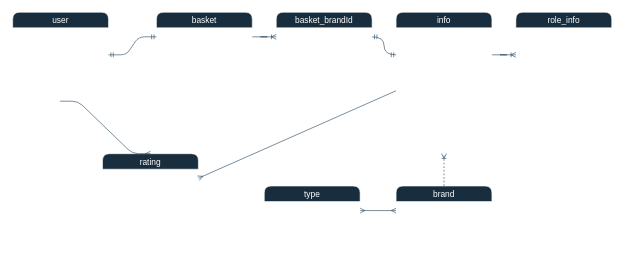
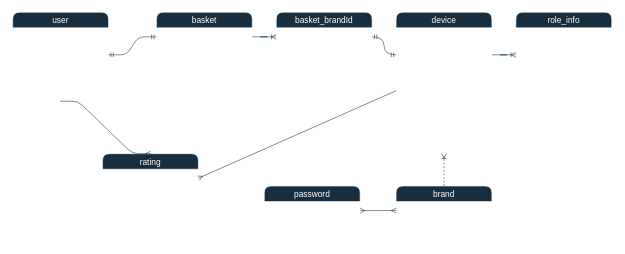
(444, 21) -> (444, 21)
(312, 195) -> (312, 195)
